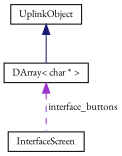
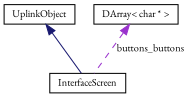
(46, 49) -> (67, 53)
(82, 107) -> (149, 49)
